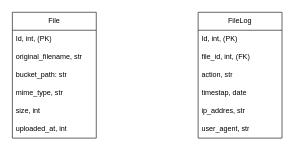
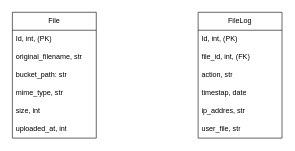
(230, 129) -> (226, 129)
